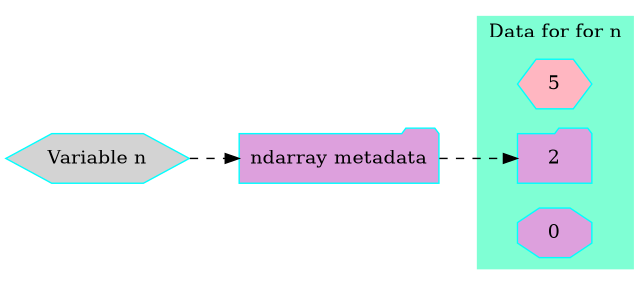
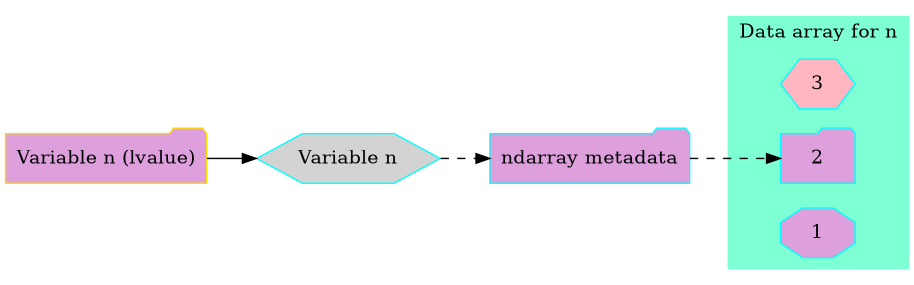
(555, 32) -> (819, 32)
(555, 84) -> (818, 84)
none -> (106, 158)
(555, 233) -> (818, 233)
